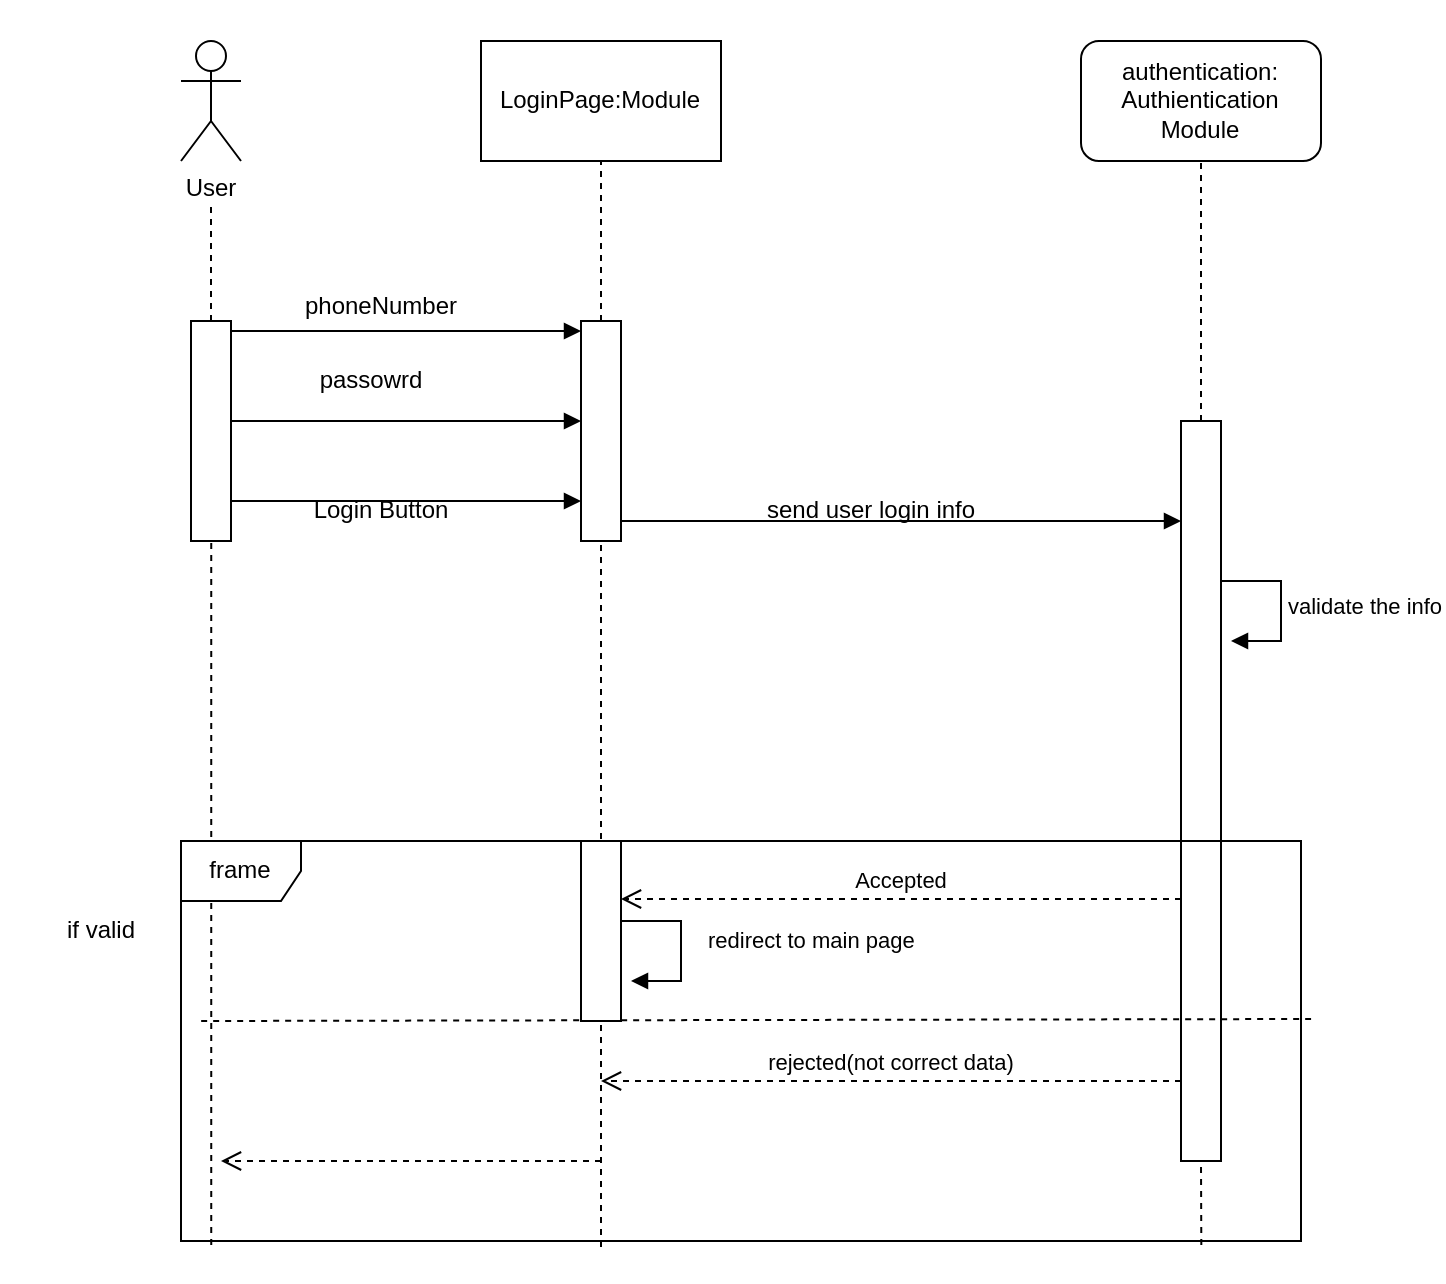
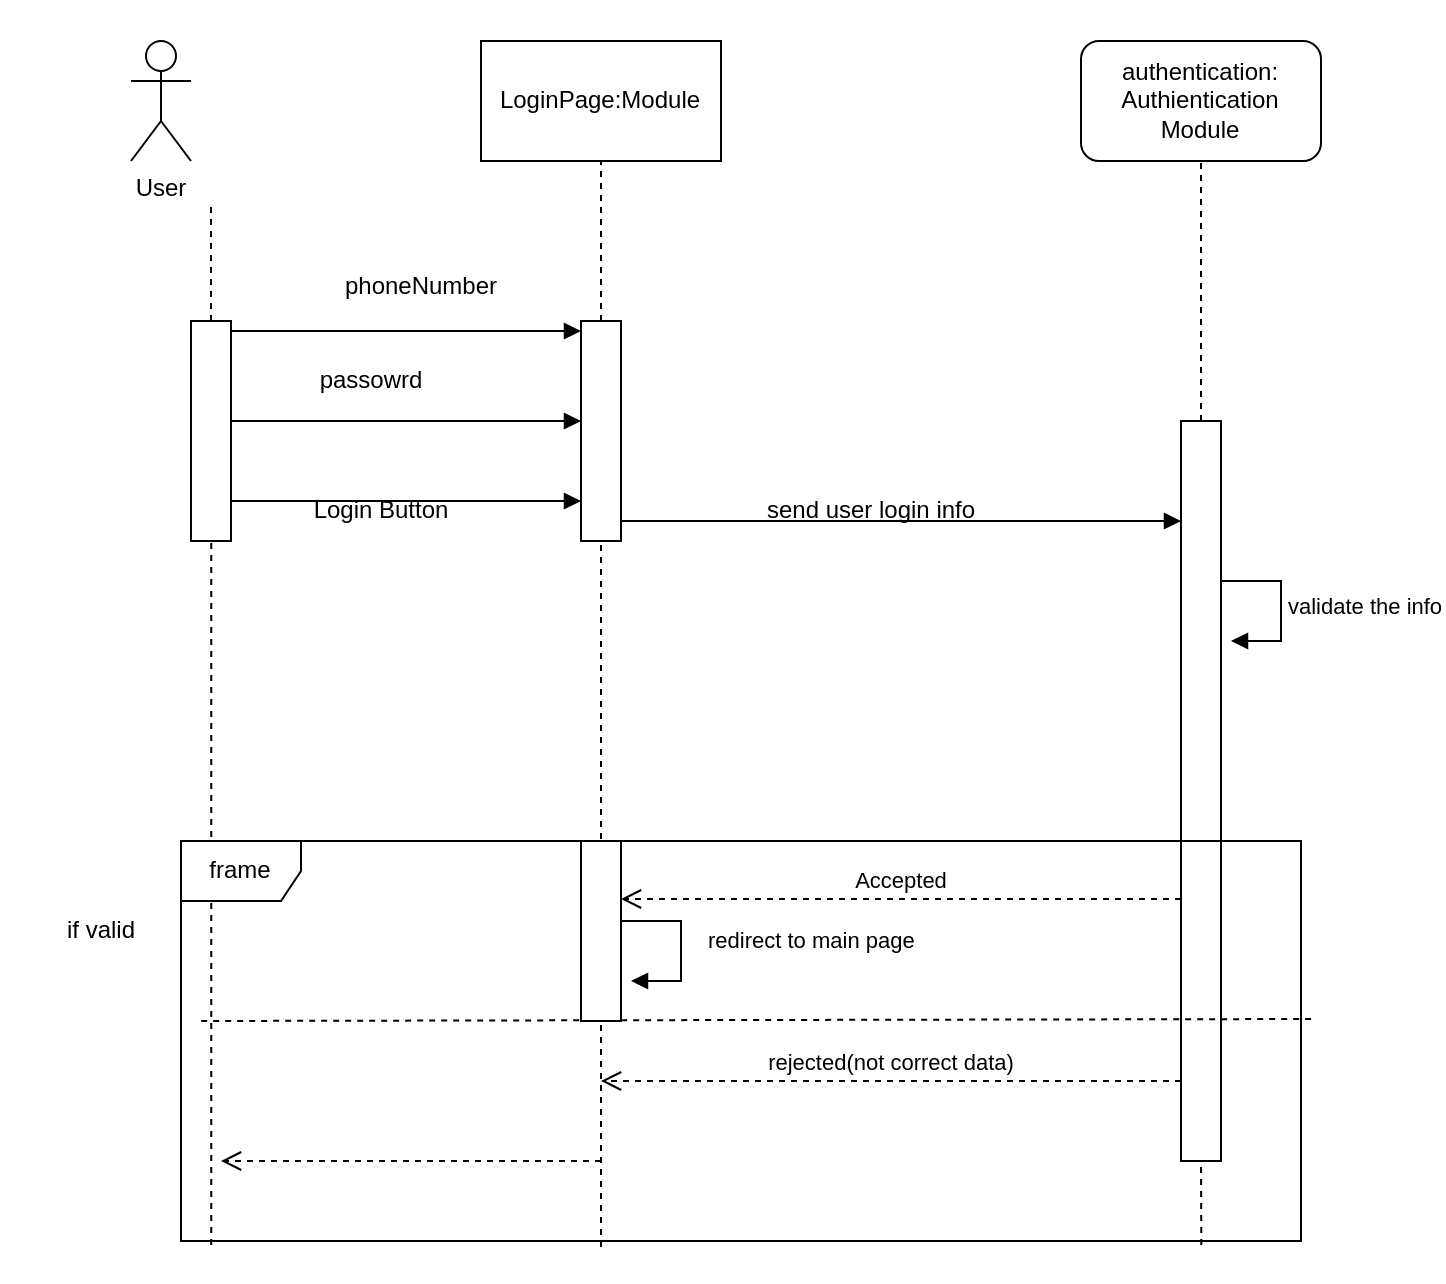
(211, 101) -> (161, 101)
(381, 307) -> (421, 287)
